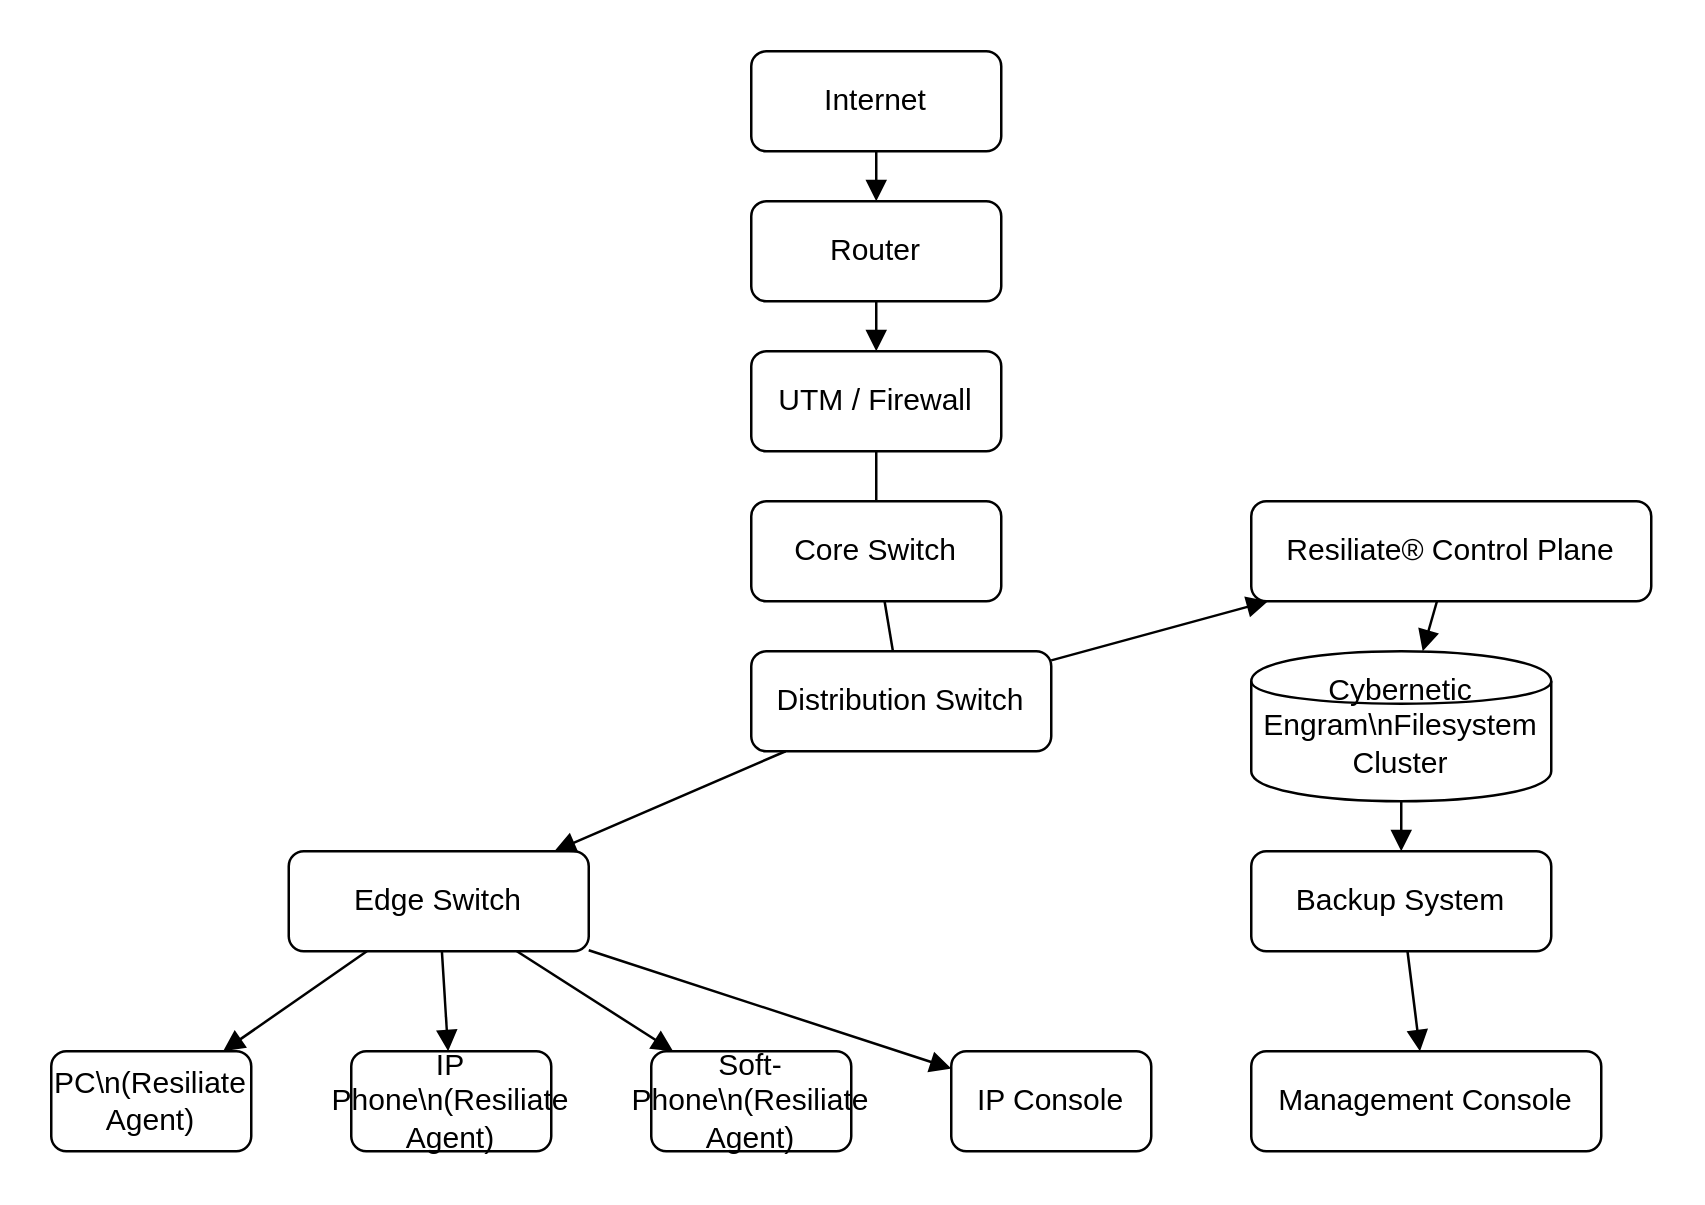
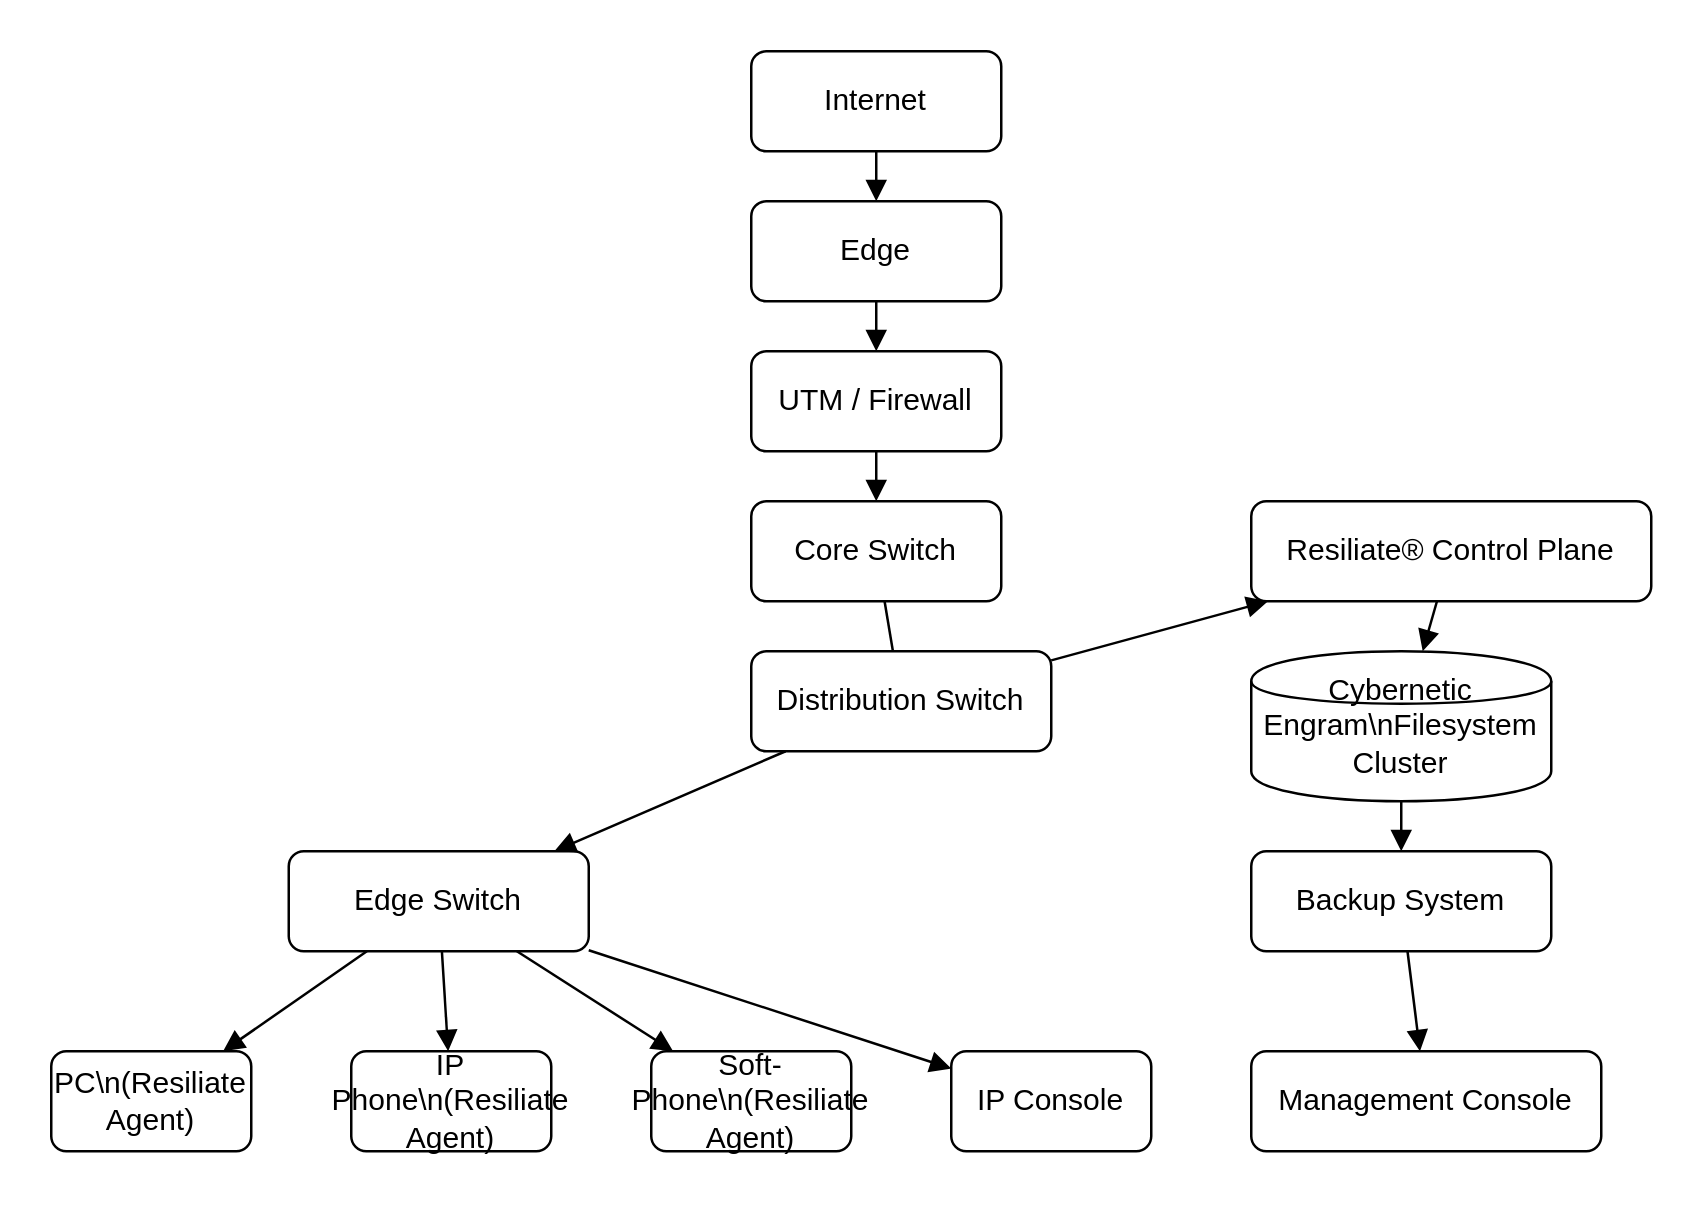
(876, 251) -> (876, 251)
(876, 488) -> (876, 479)
